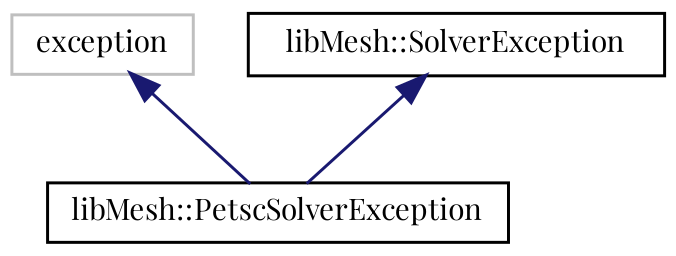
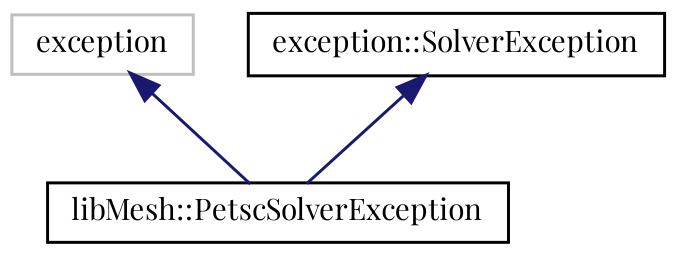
(456, 45) -> (456, 45)
